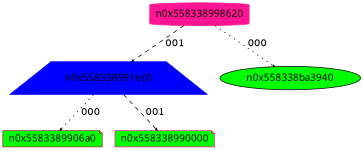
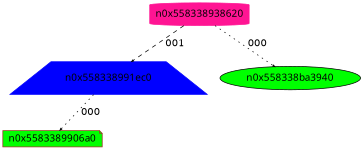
(199, 14) -> (199, 14)
(165, 139) -> none
